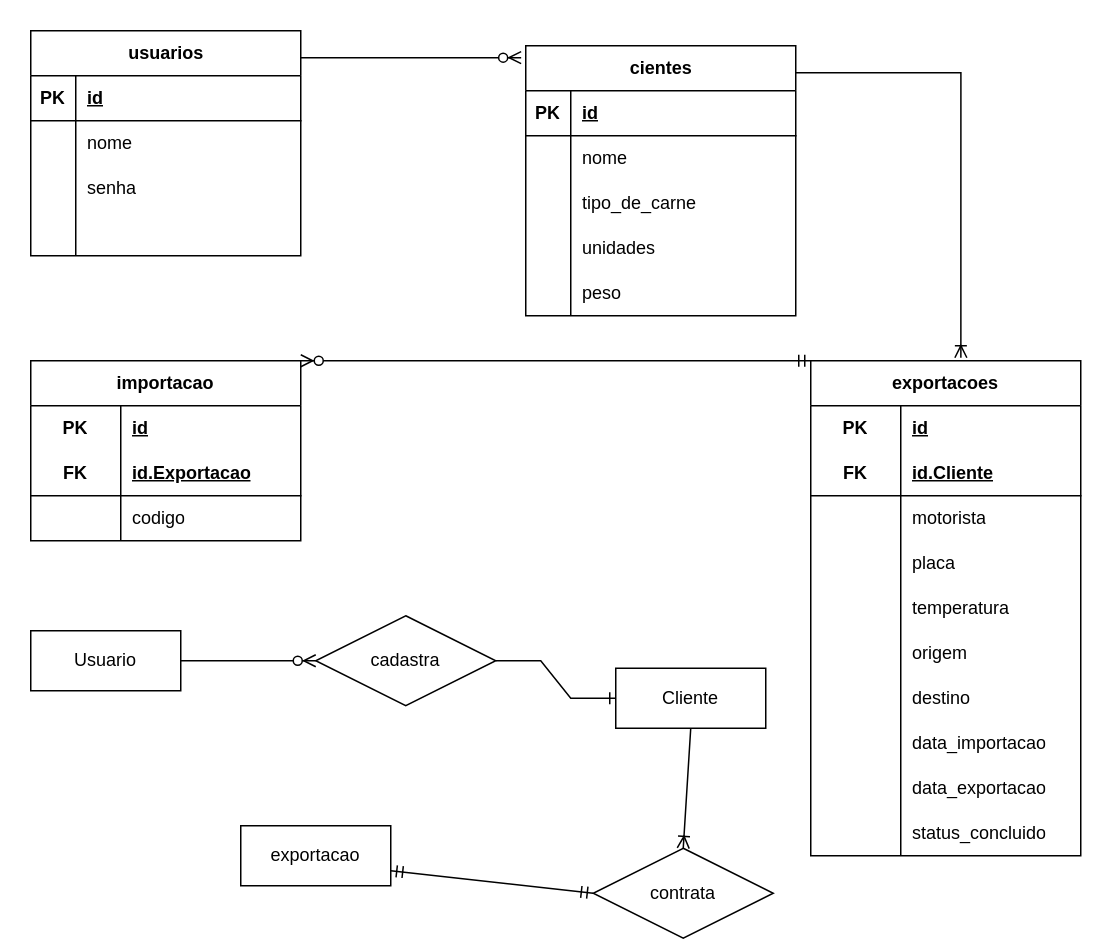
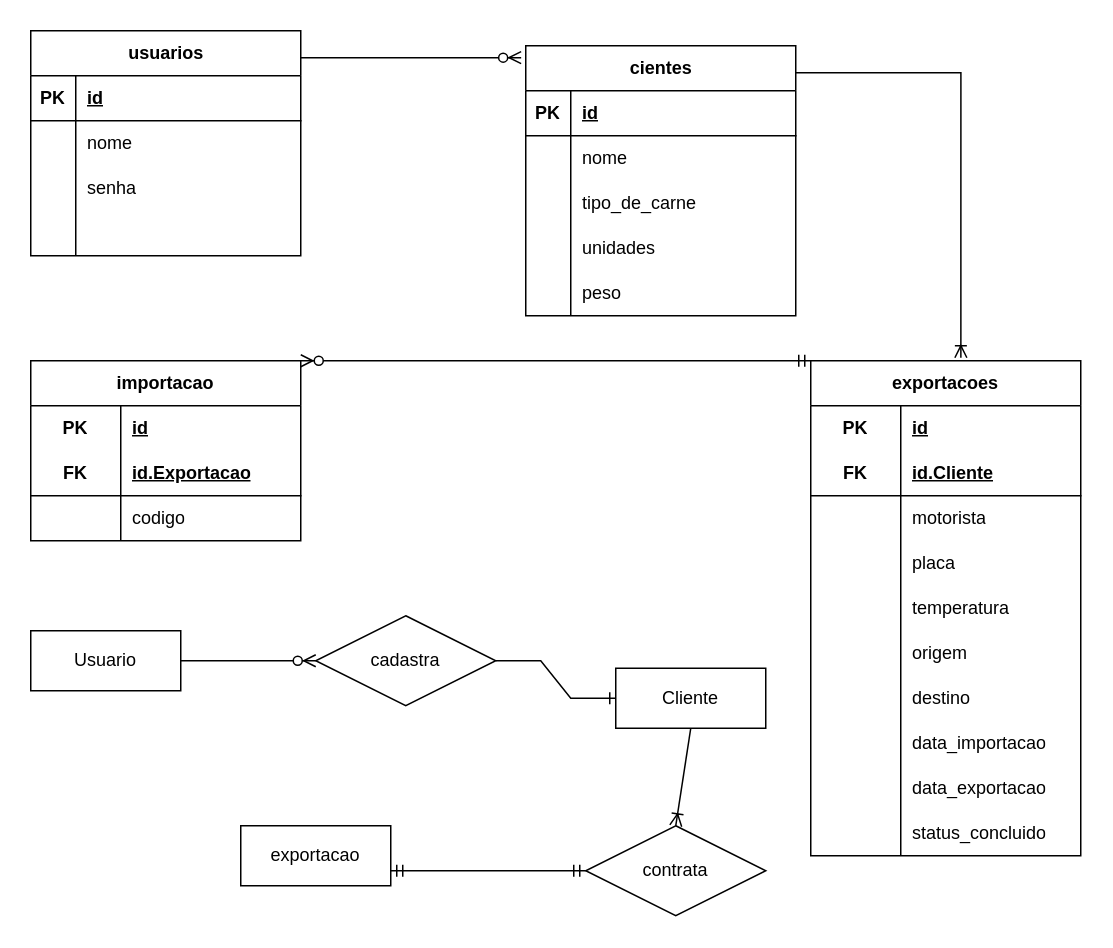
(683, 893) -> (676, 871)
